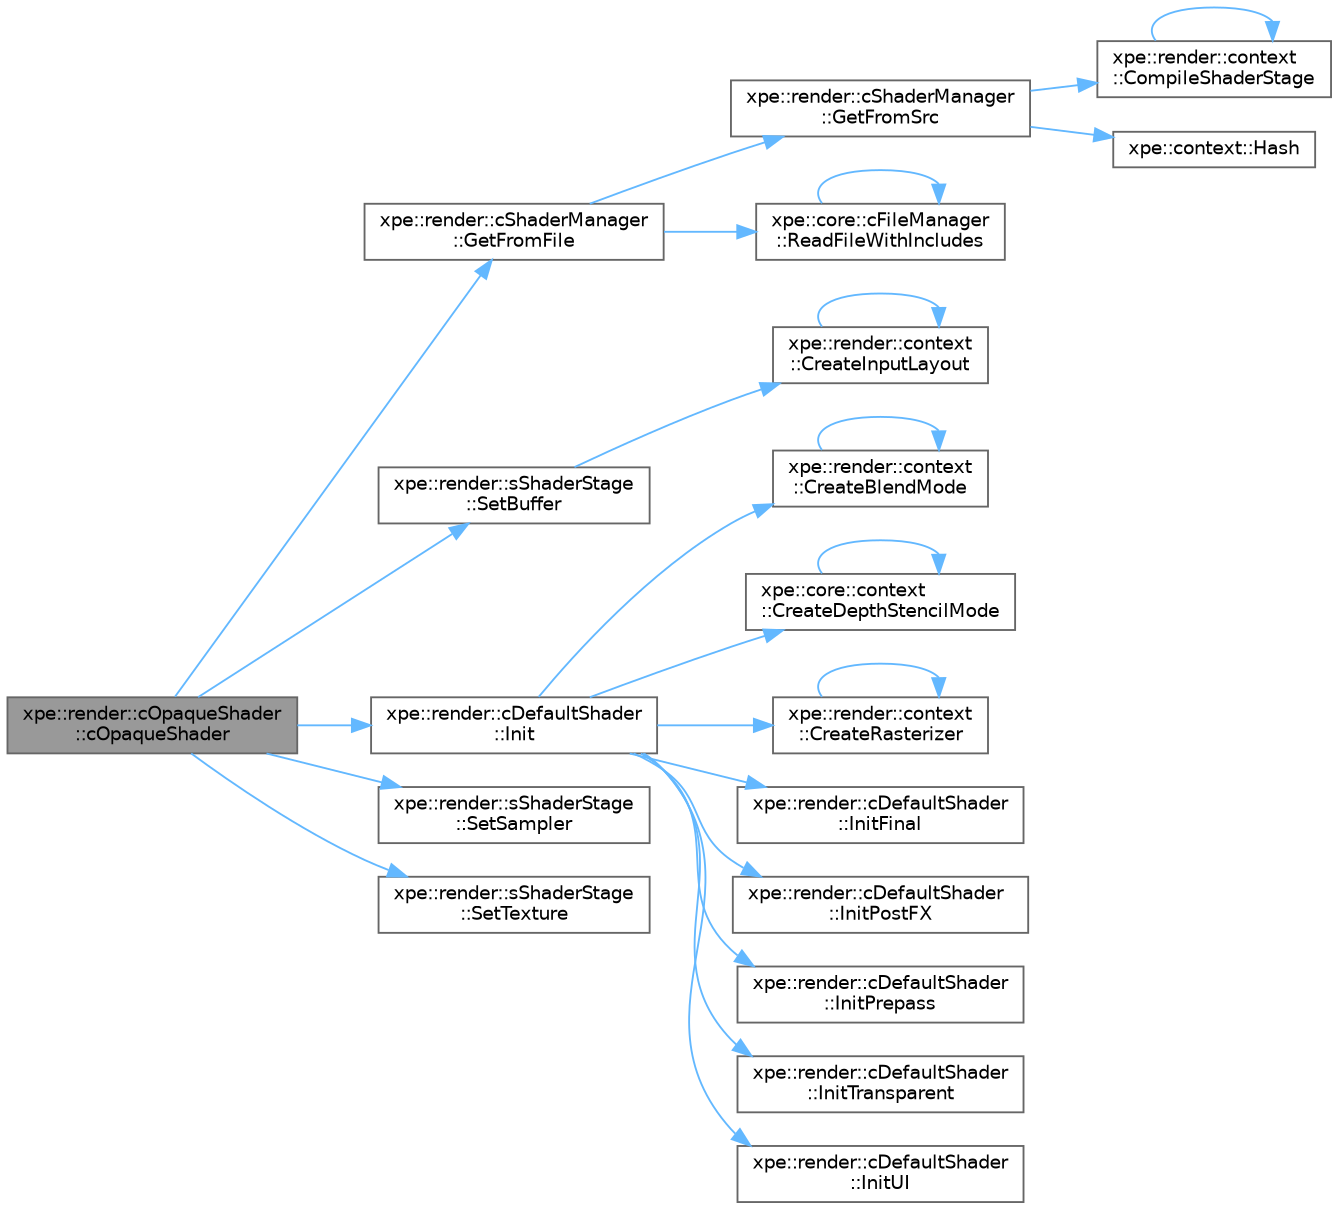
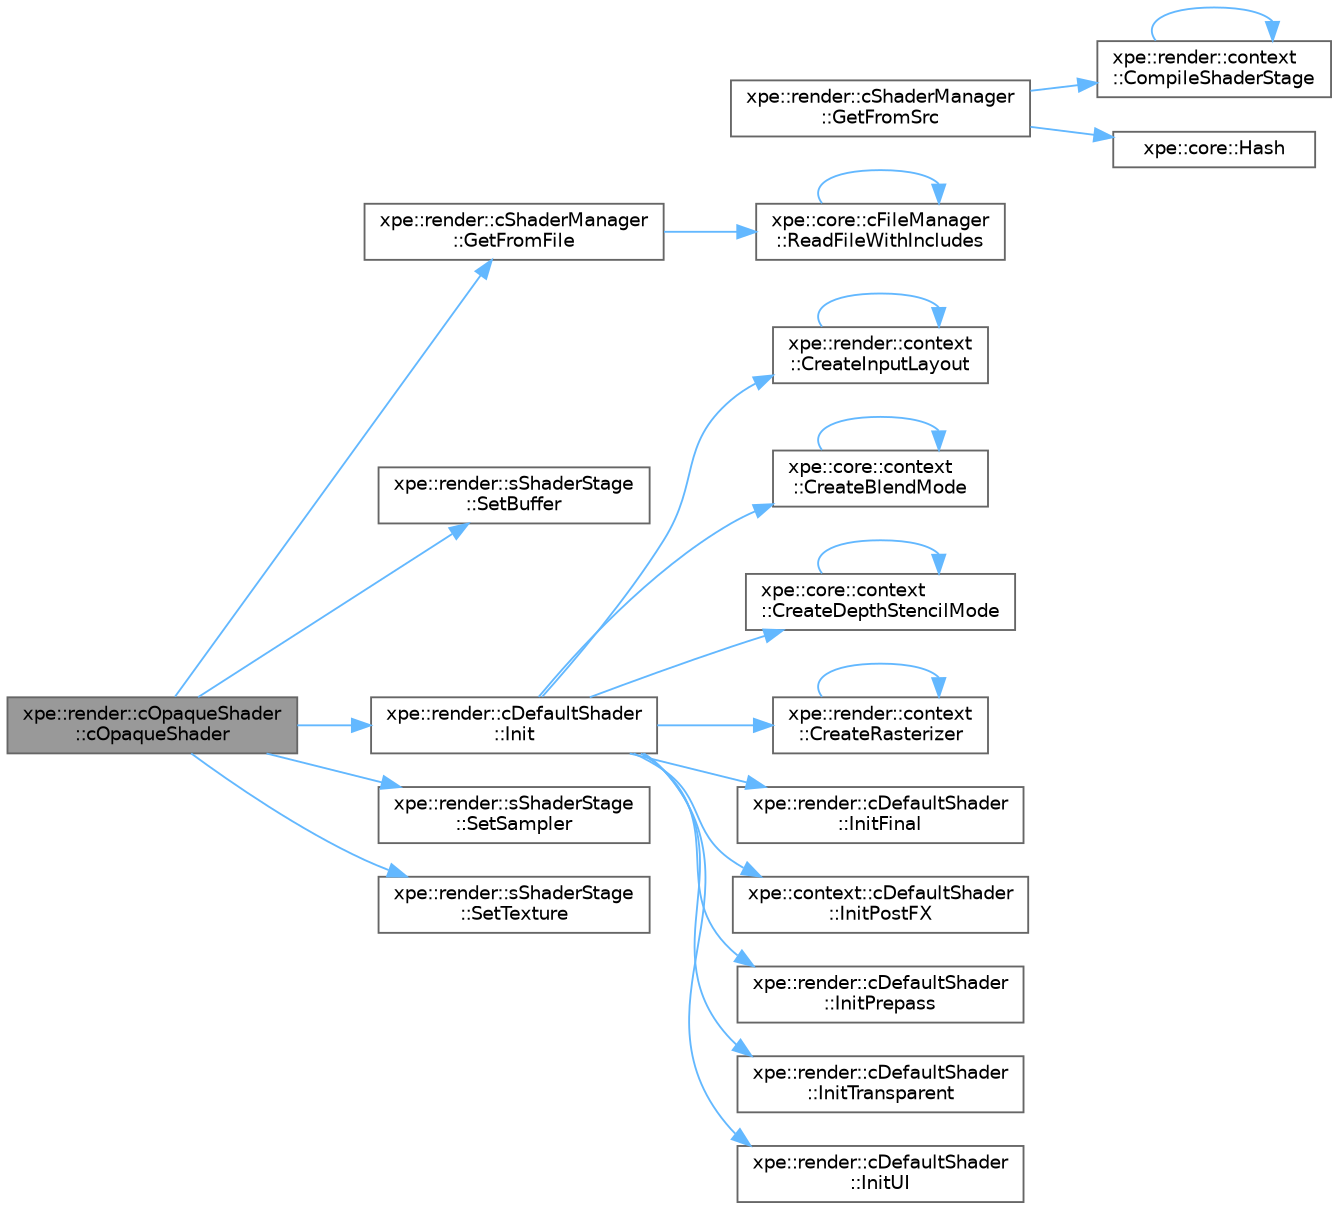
(1214, 150) -> (1214, 150)
(677, 172) -> none
(667, 426) -> (661, 545)
(881, 479) -> (881, 479)
(881, 905) -> (881, 905)
